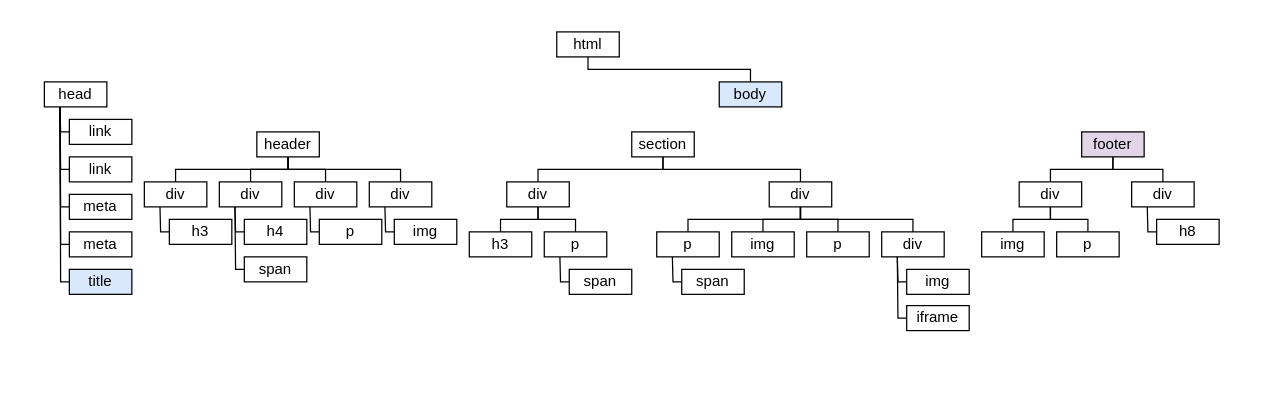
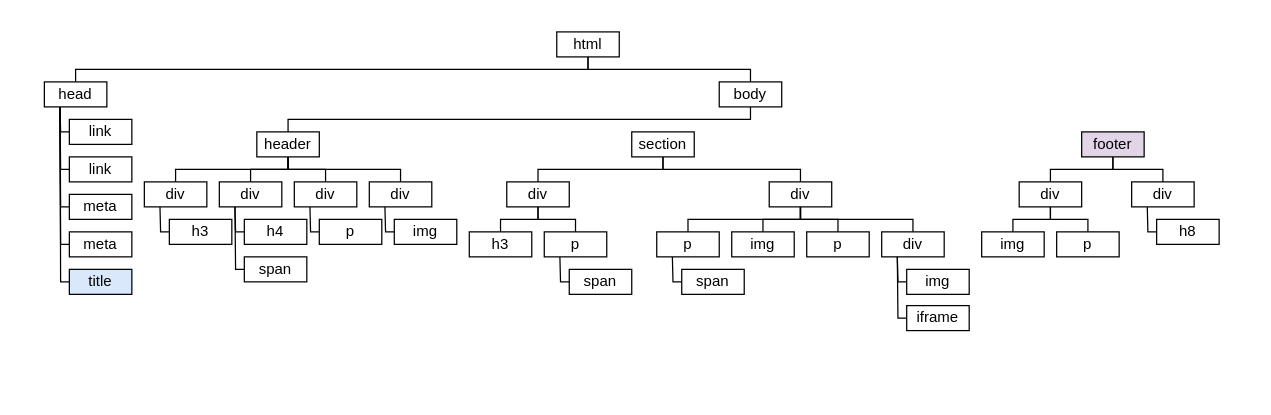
none -> (325, 69)
(751, 94) -> (751, 94)
none -> (519, 119)
